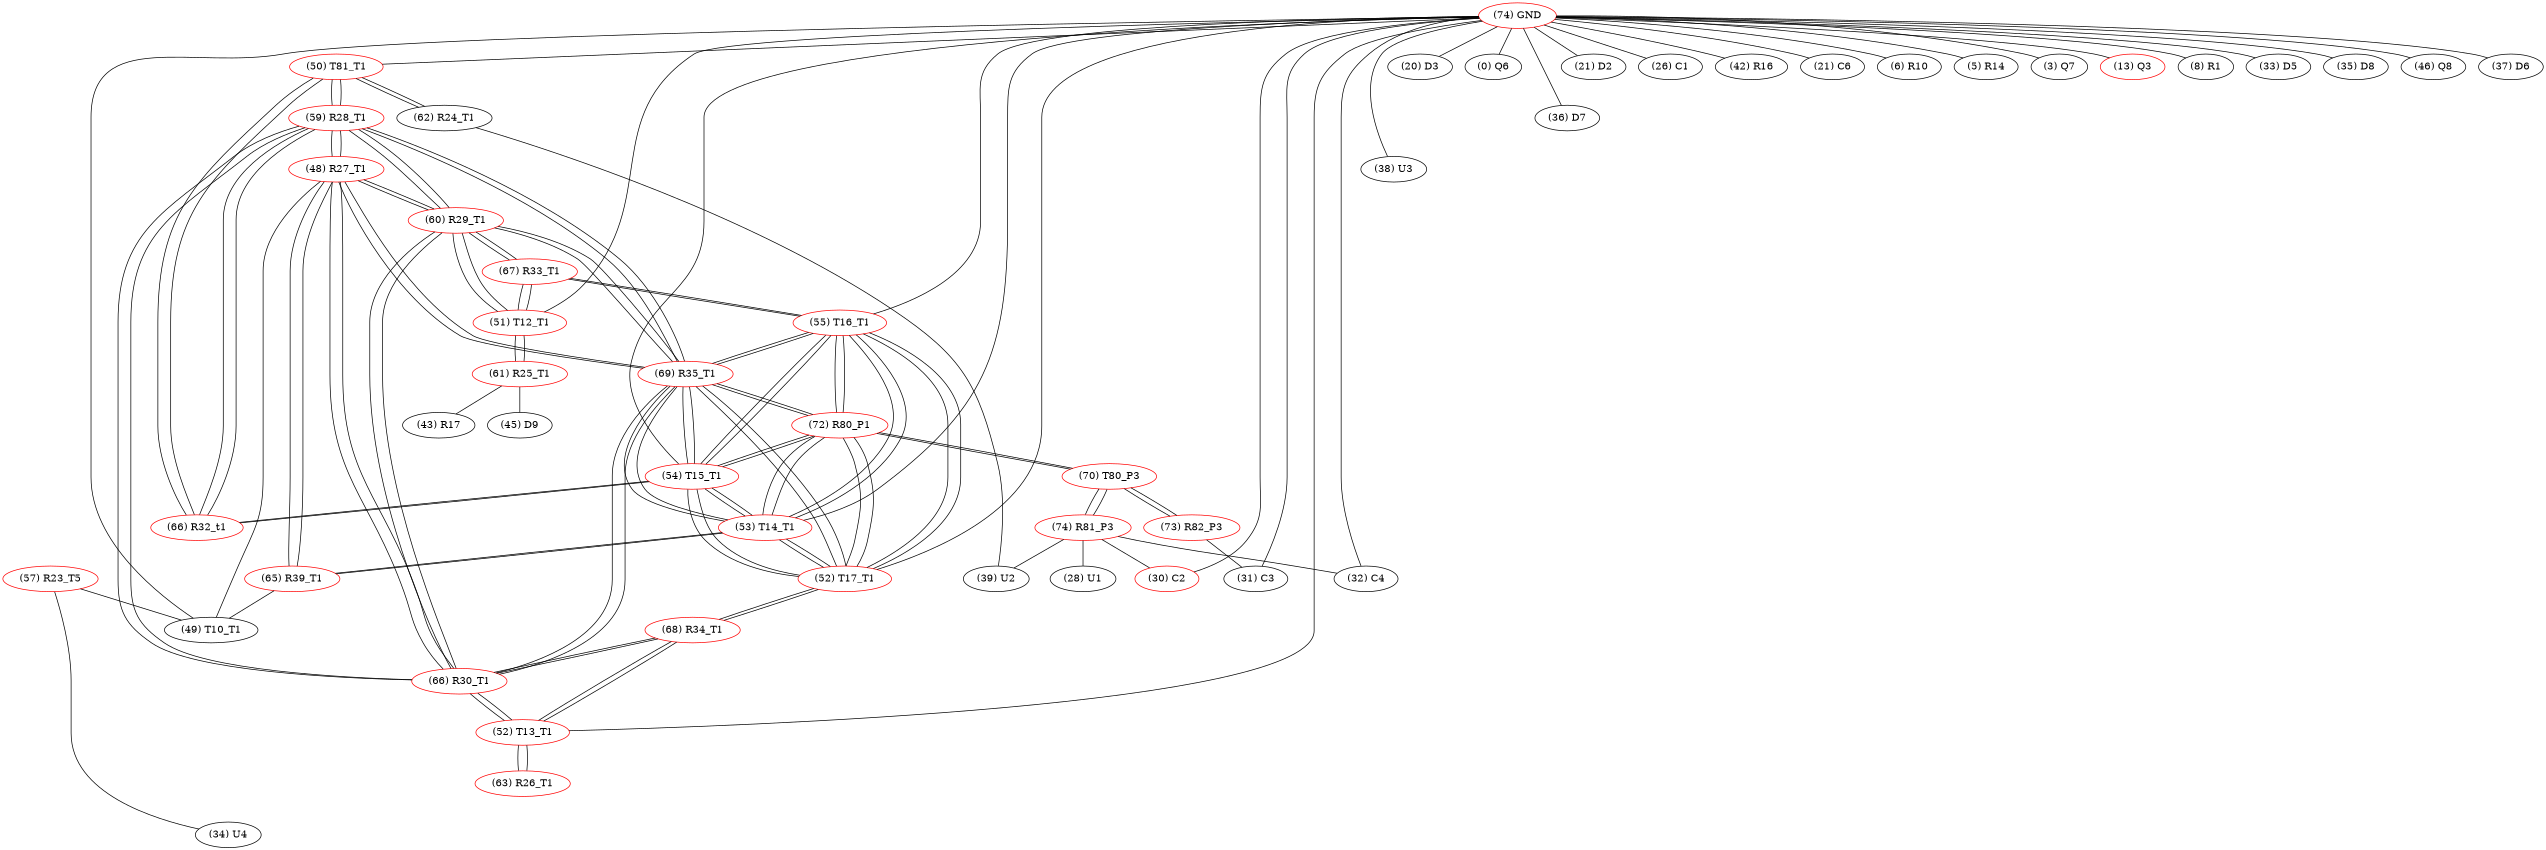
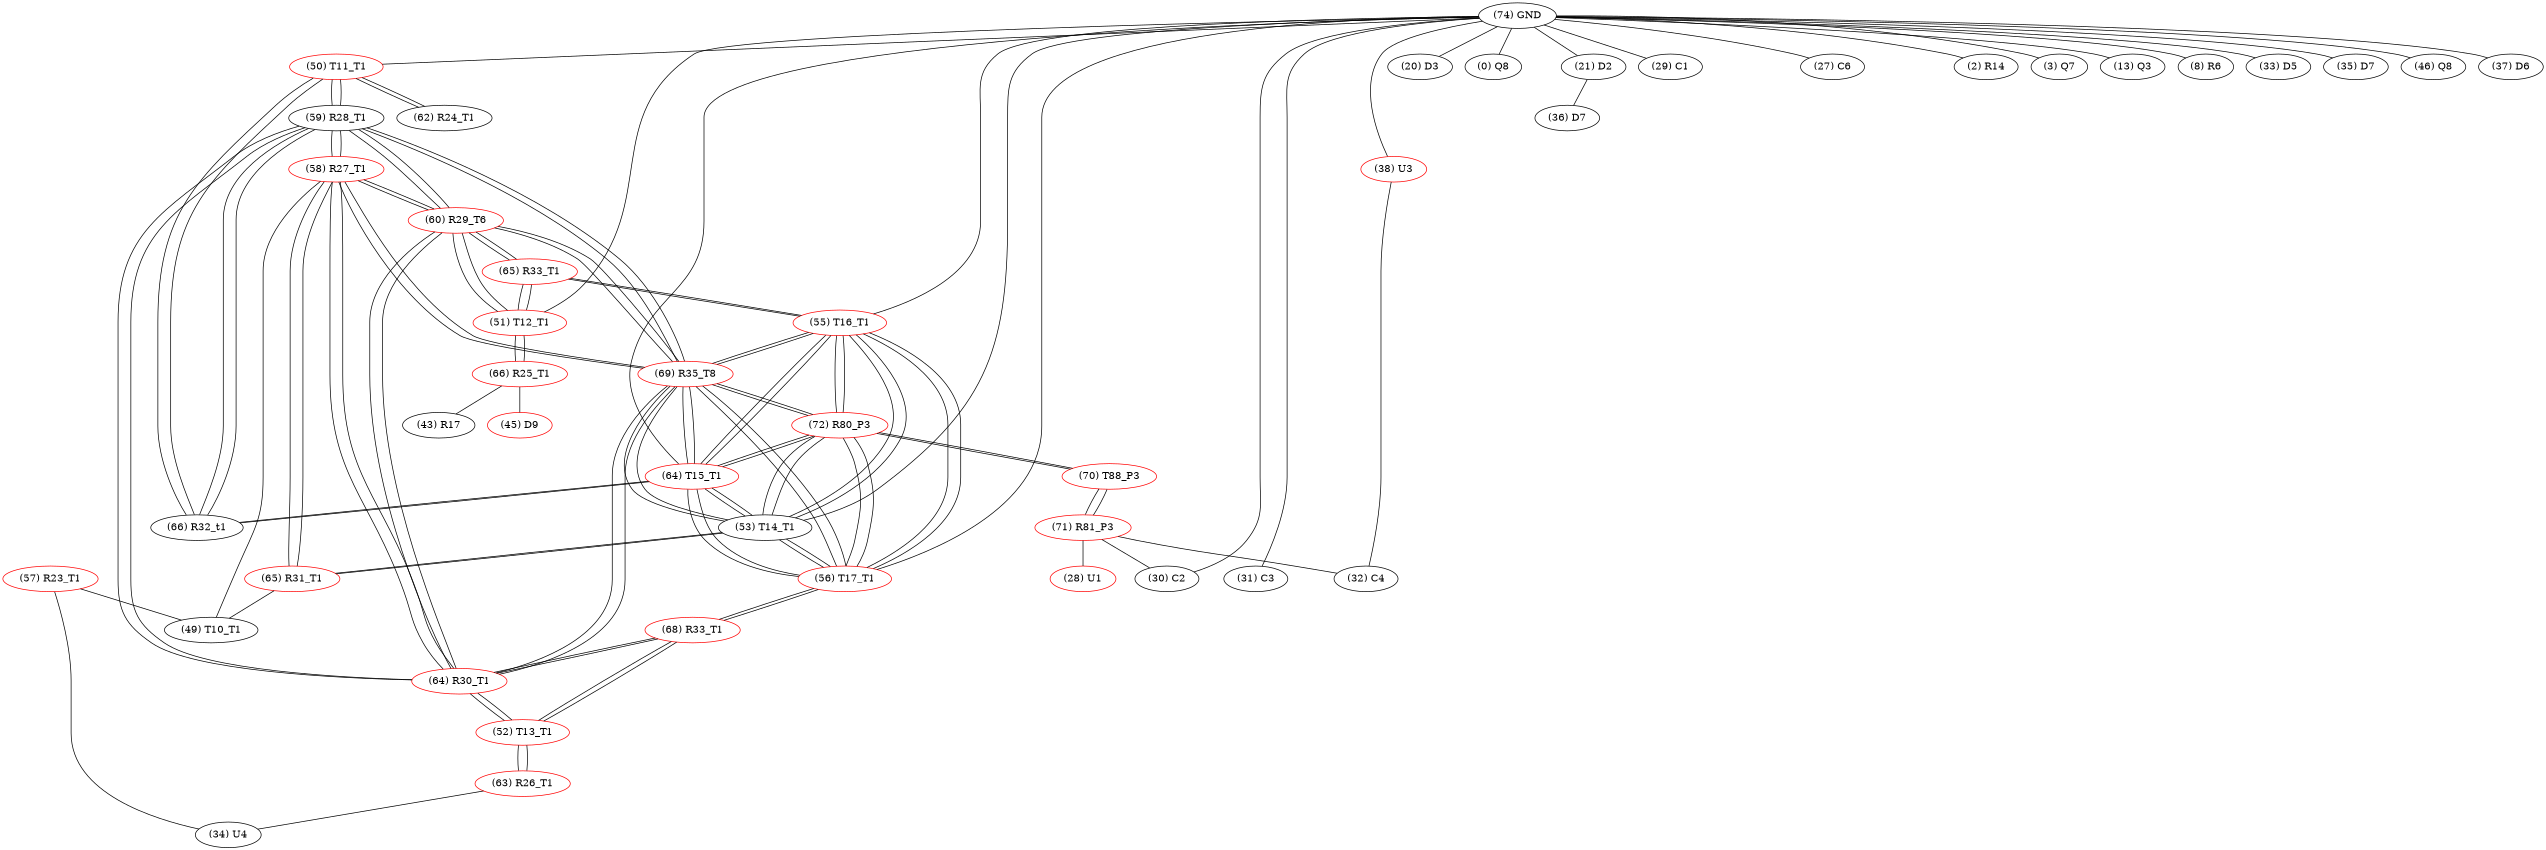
(1518, 16) -> (1518, 16)
(497, 40) -> none
(336, 67) -> (336, 67)
(1493, 67) -> (1493, 67)
(1542, 67) -> (1580, 92)
(1670, 67) -> (1670, 67)
(1751, 67) -> none
(1833, 67) -> (1833, 67)
(1909, 67) -> none
(1986, 67) -> (1986, 67)
(2133, 67) -> (2133, 67)
(2206, 67) -> (2206, 67)
(2356, 67) -> (2356, 67)
(336, 118) -> (336, 118)
(336, 169) -> (336, 169)
(1394, 169) -> (1394, 169)
(456, 220) -> (456, 220)
(1341, 248) -> (1381, 374)
(530, 272) -> (530, 272)
(520, 374) -> (520, 374)
(686, 374) -> (686, 374)
(520, 425) -> (520, 425)
(840, 425) -> (840, 425)
(692, 476) -> (692, 476)
(1109, 476) -> (1109, 476)
(197, 528) -> (197, 528)
(765, 528) -> (765, 528)
(1083, 528) -> (1083, 528)
(1192, 528) -> none
(50, 579) -> (50, 579)
(292, 579) -> (292, 579)
(845, 579) -> (845, 579)
(996, 579) -> none
(1083, 579) -> (1083, 579)
(1167, 579) -> (1167, 579)
(693, 630) -> (693, 630)
(1303, 643) -> none
(459, 681) -> (459, 681)
none -> (371, 810)
